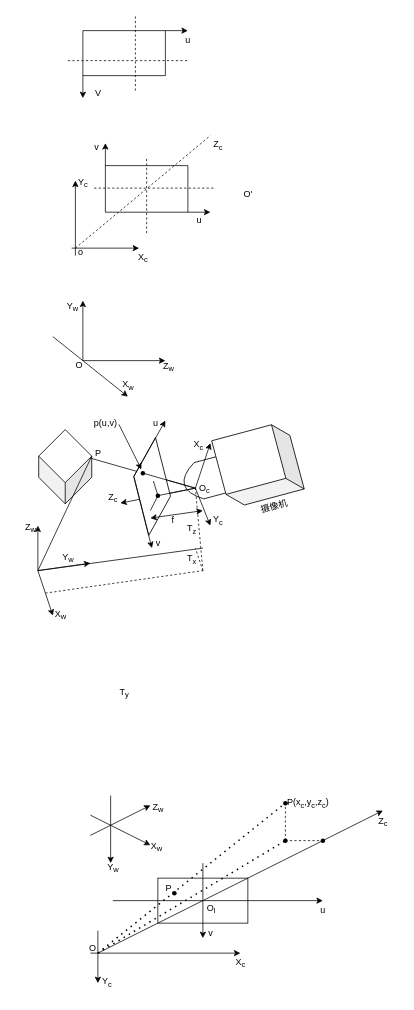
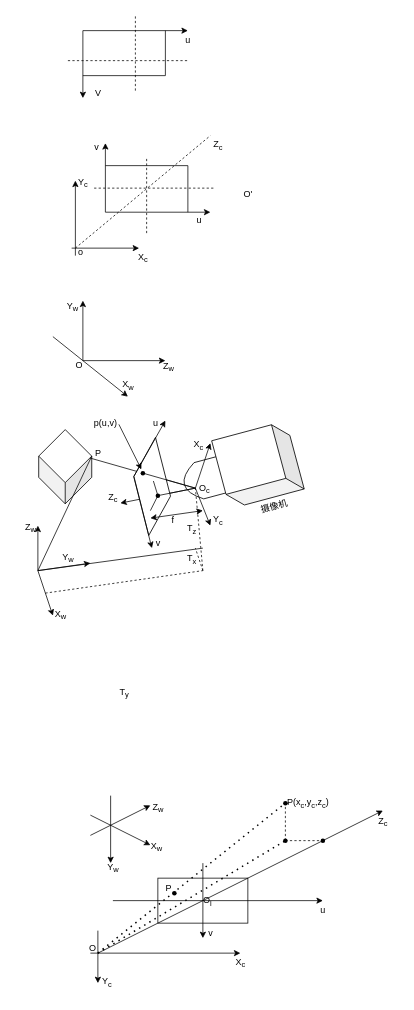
(211, 909) -> (207, 901)
